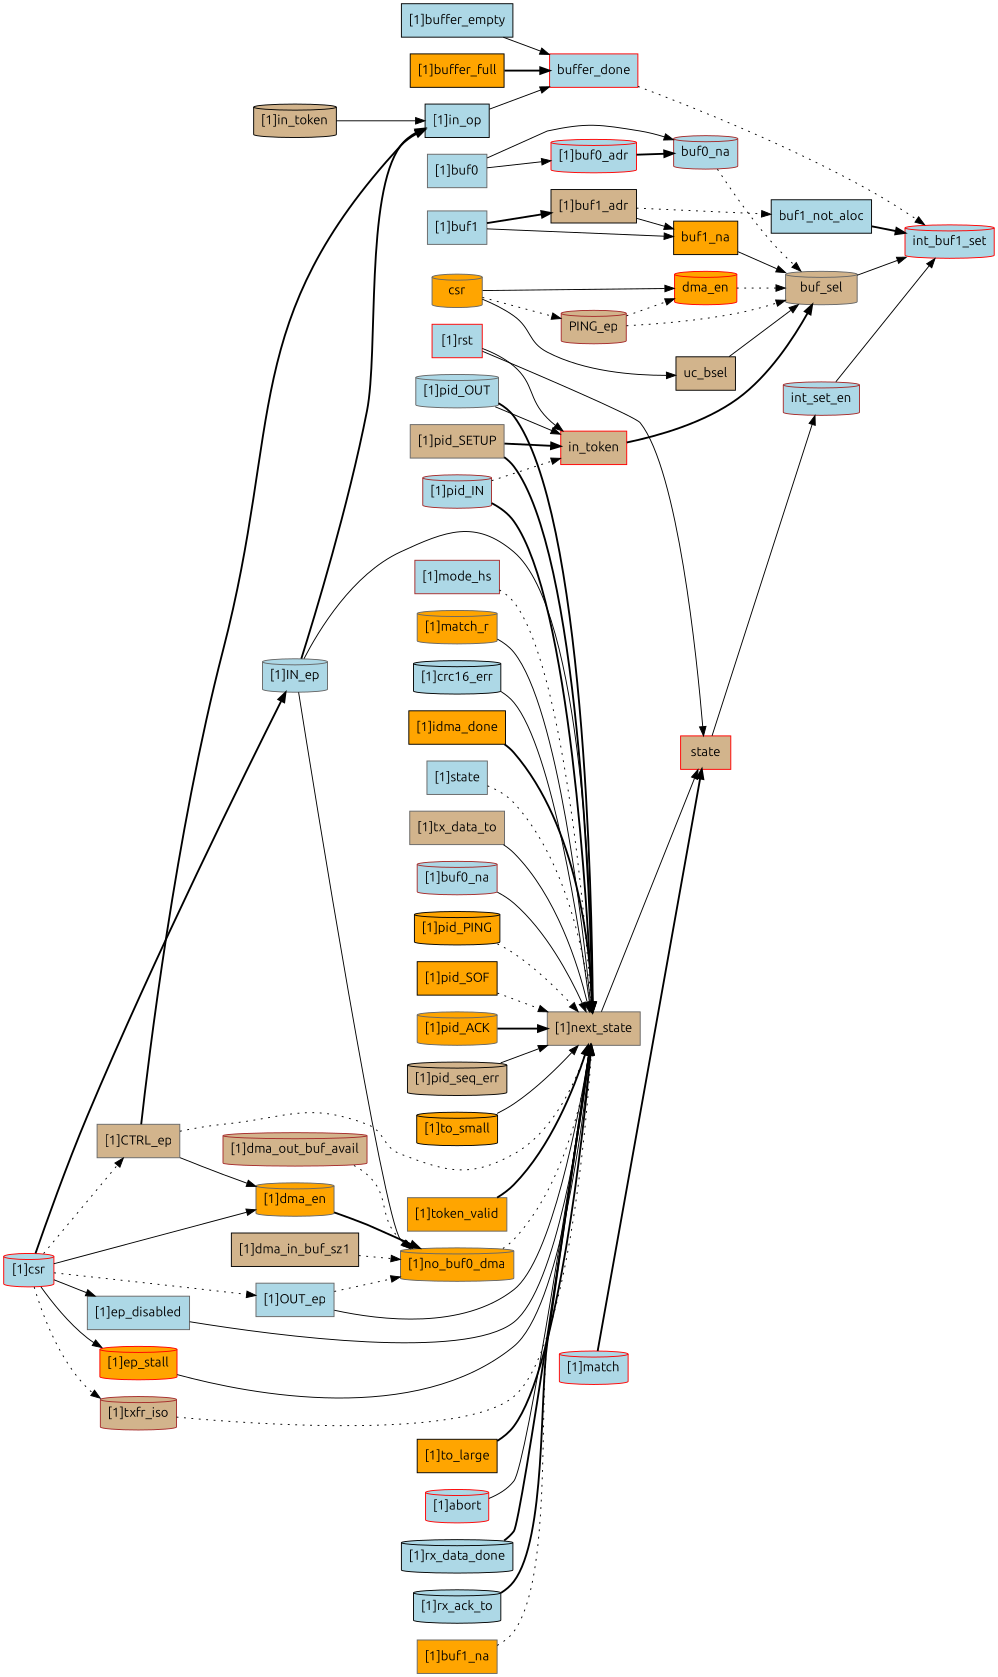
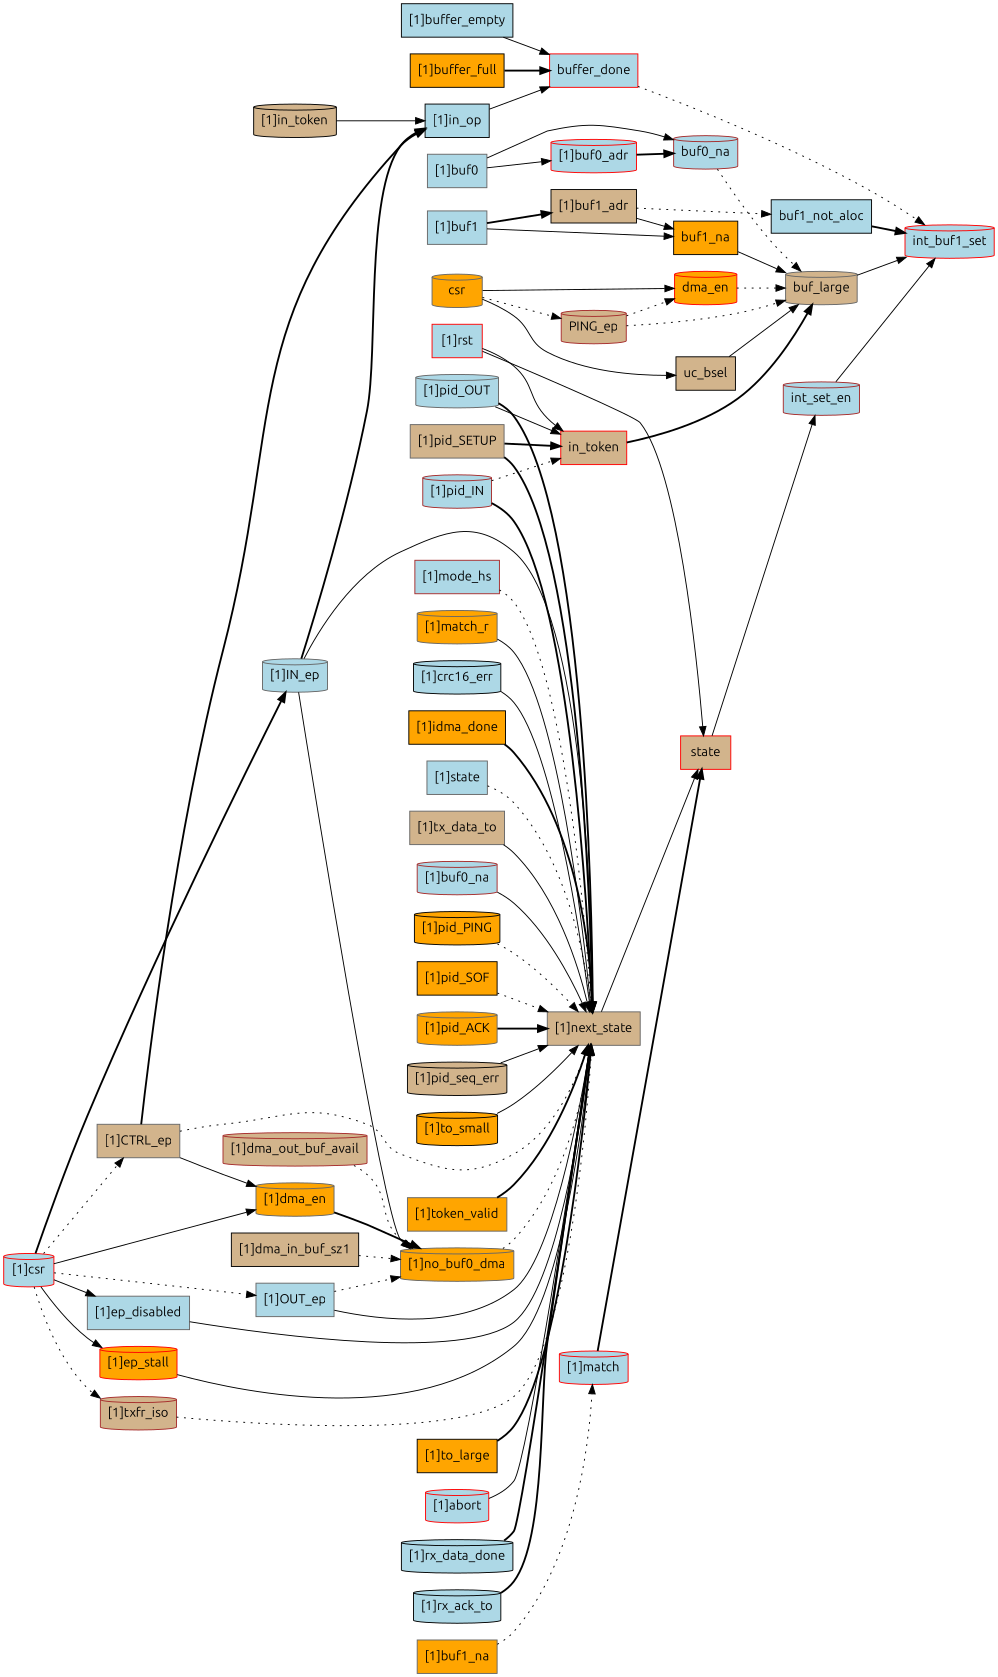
(821, 288) -> (821, 288)
(546, 1355) -> (568, 1529)
